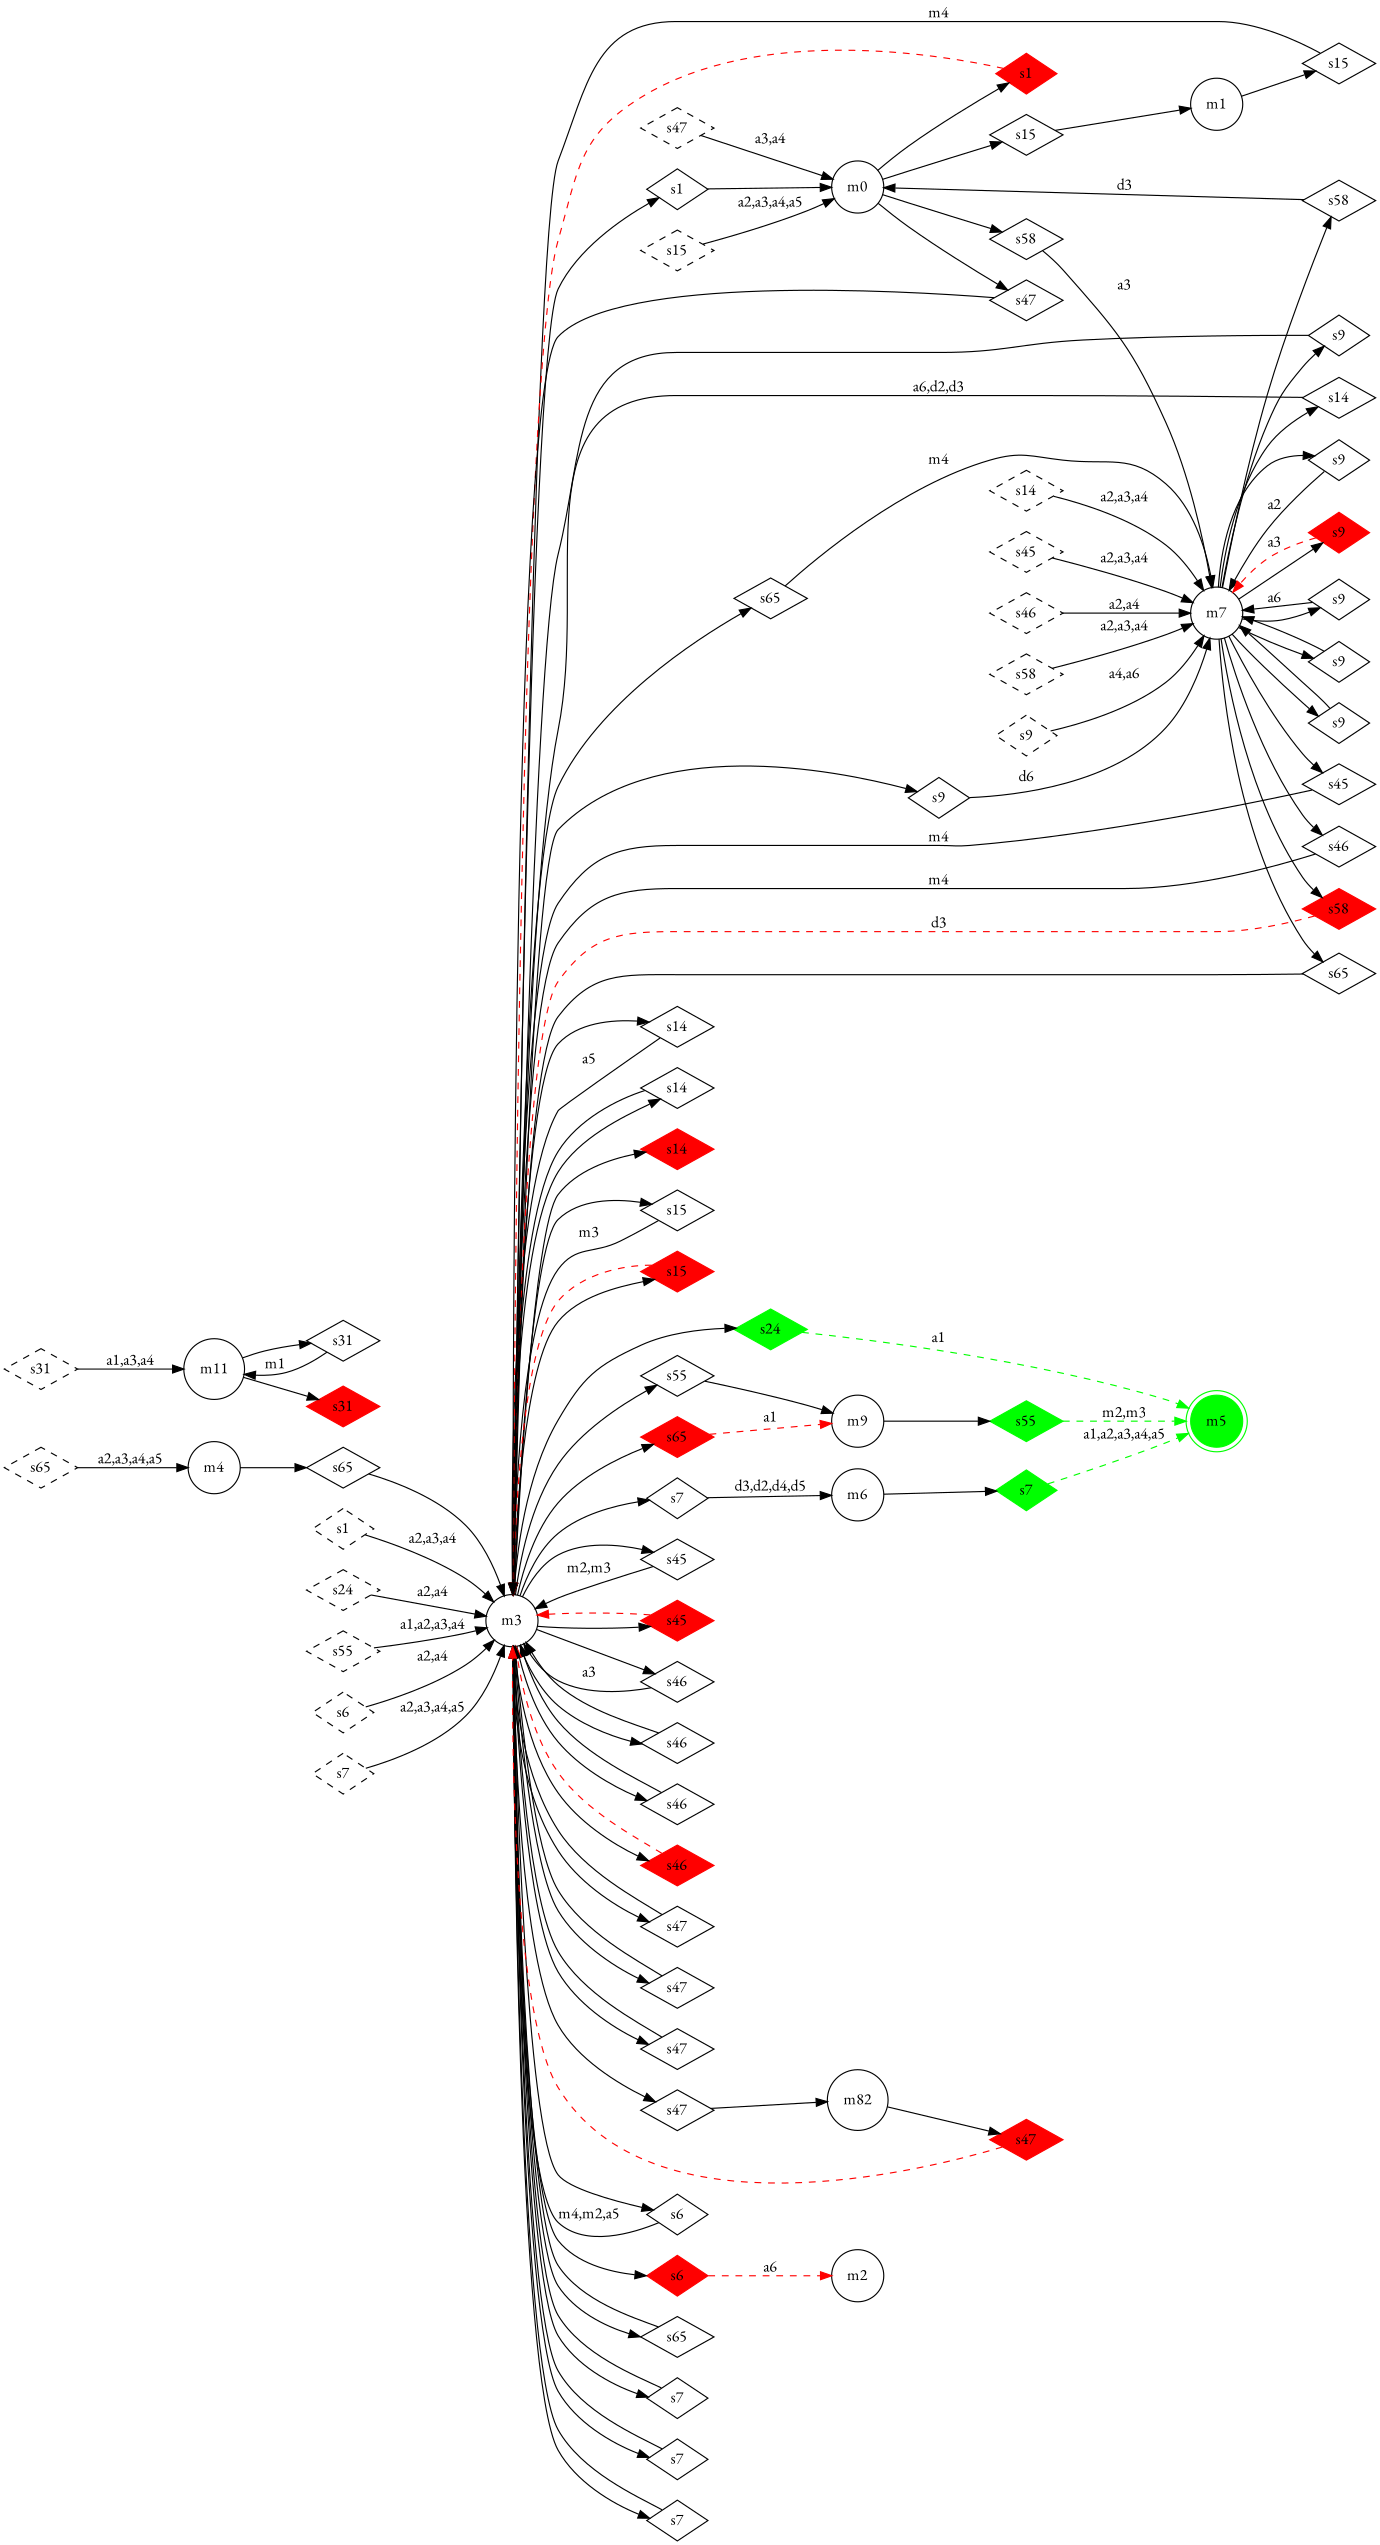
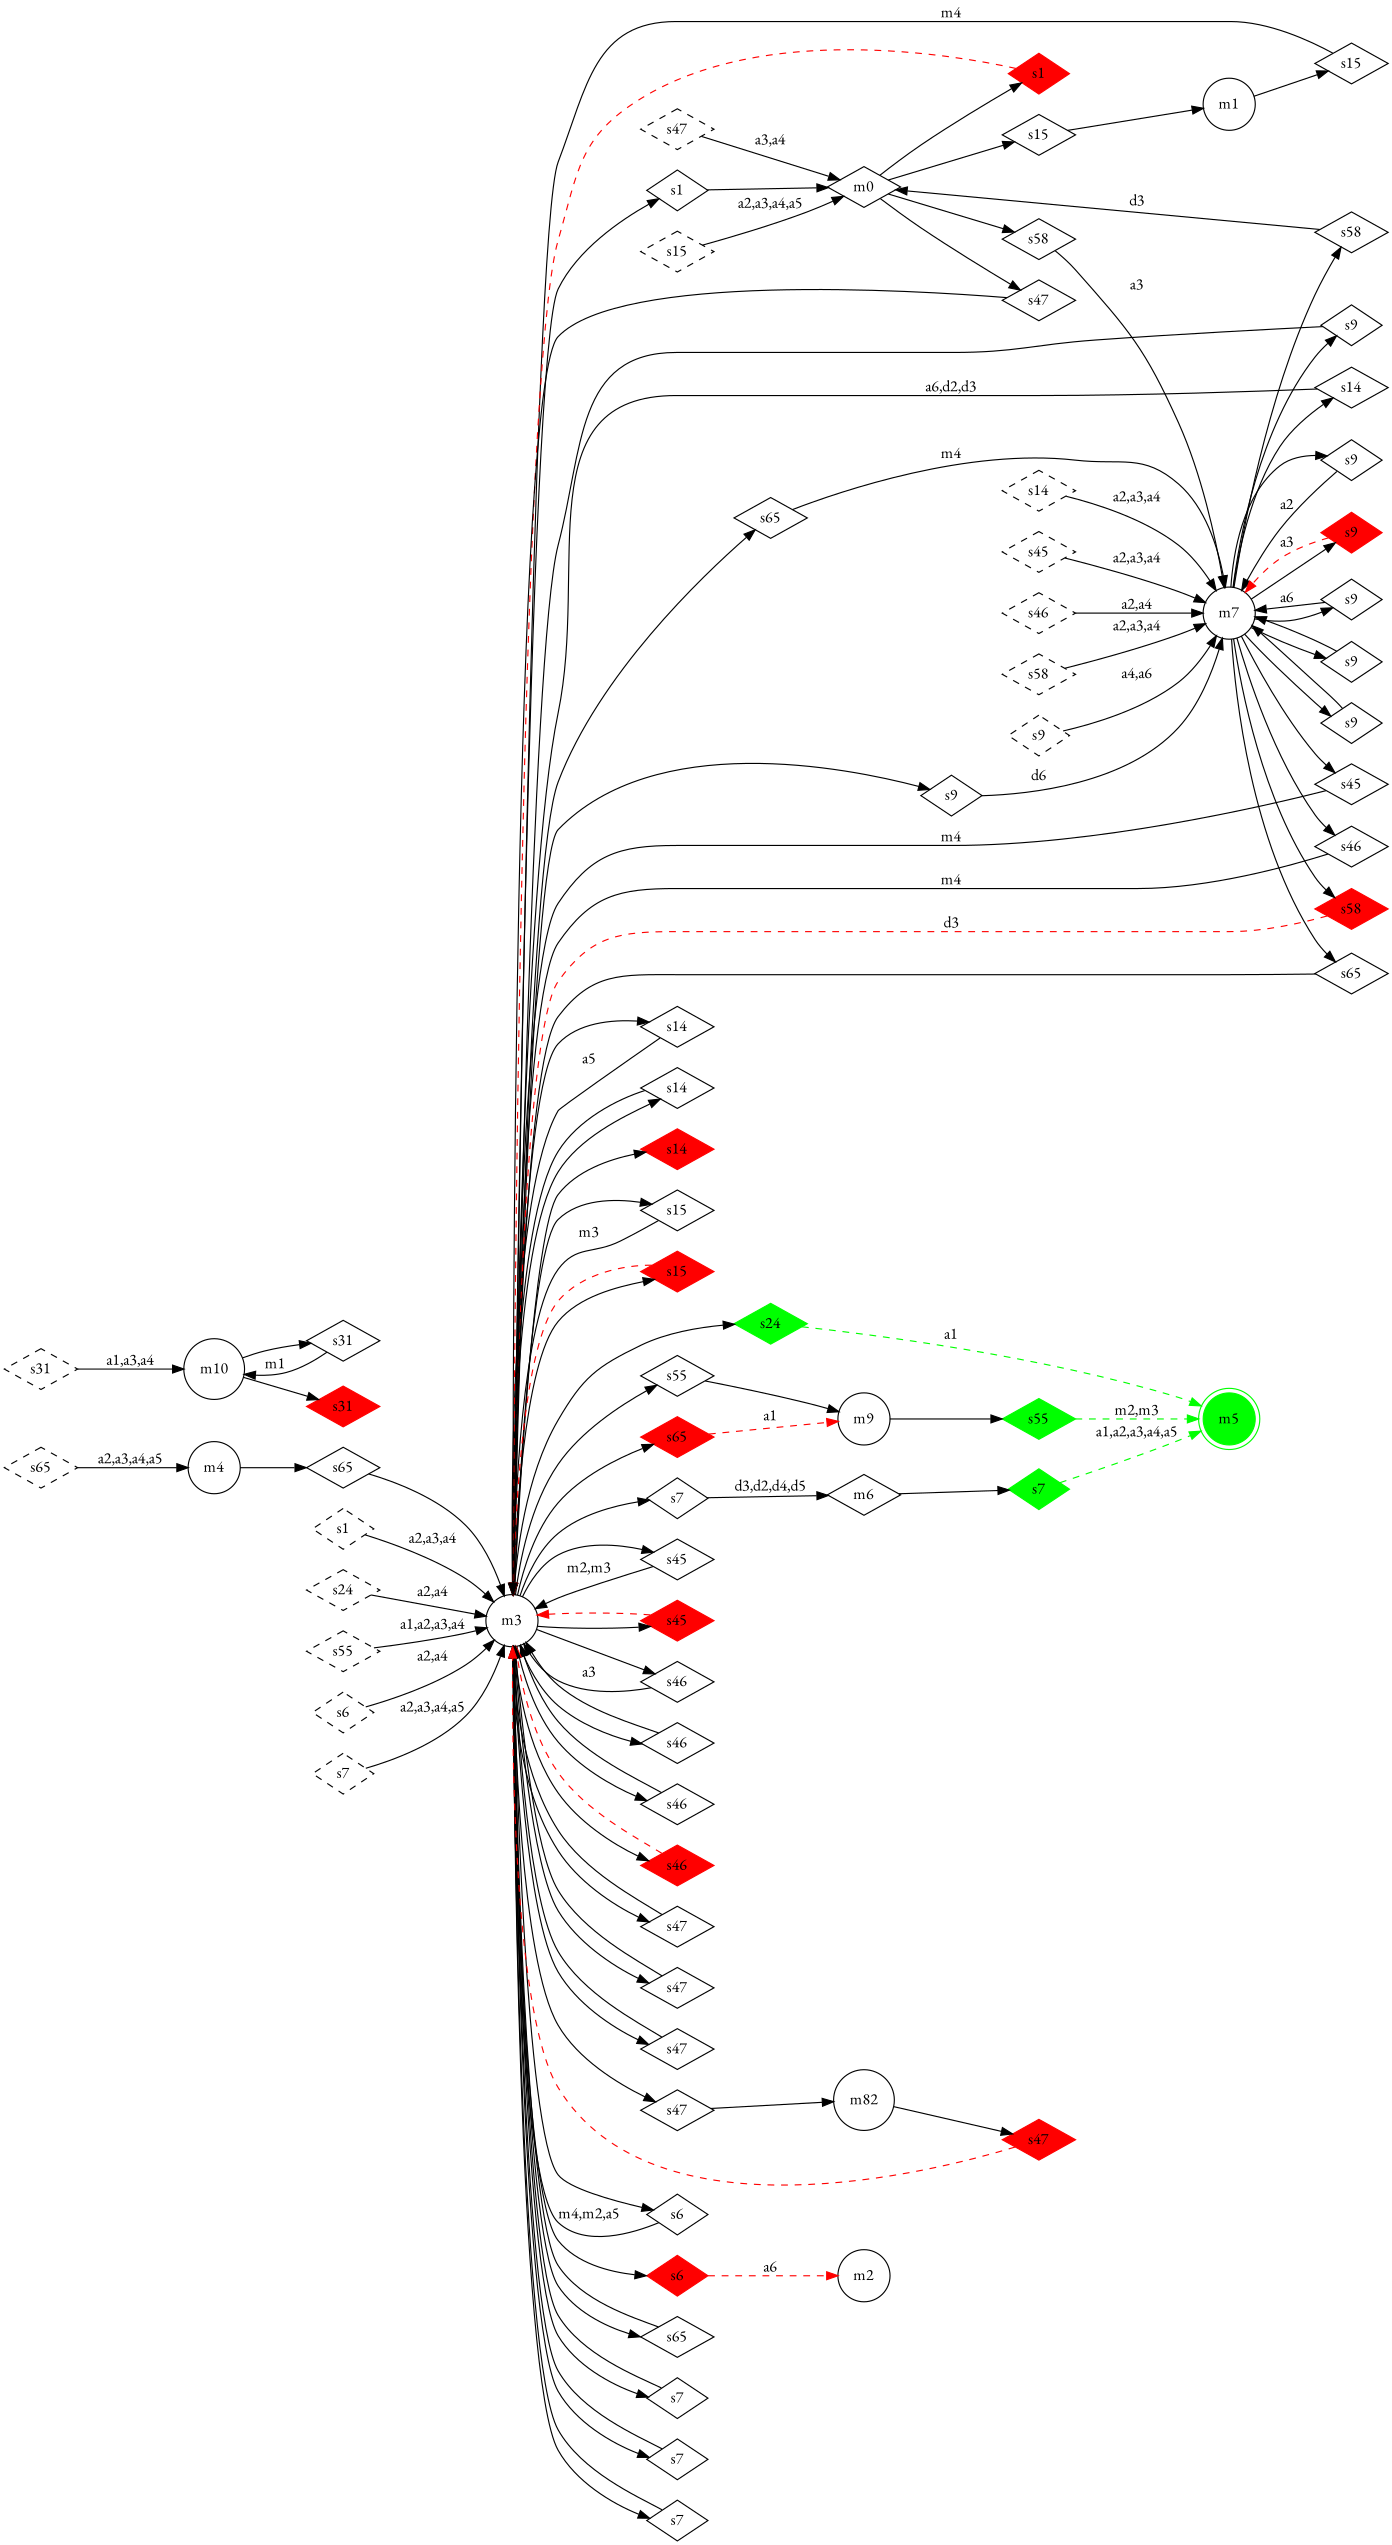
(858, 187) -> (864, 187)
(214, 1369) -> (214, 1369)
(858, 1495) -> (864, 1495)
